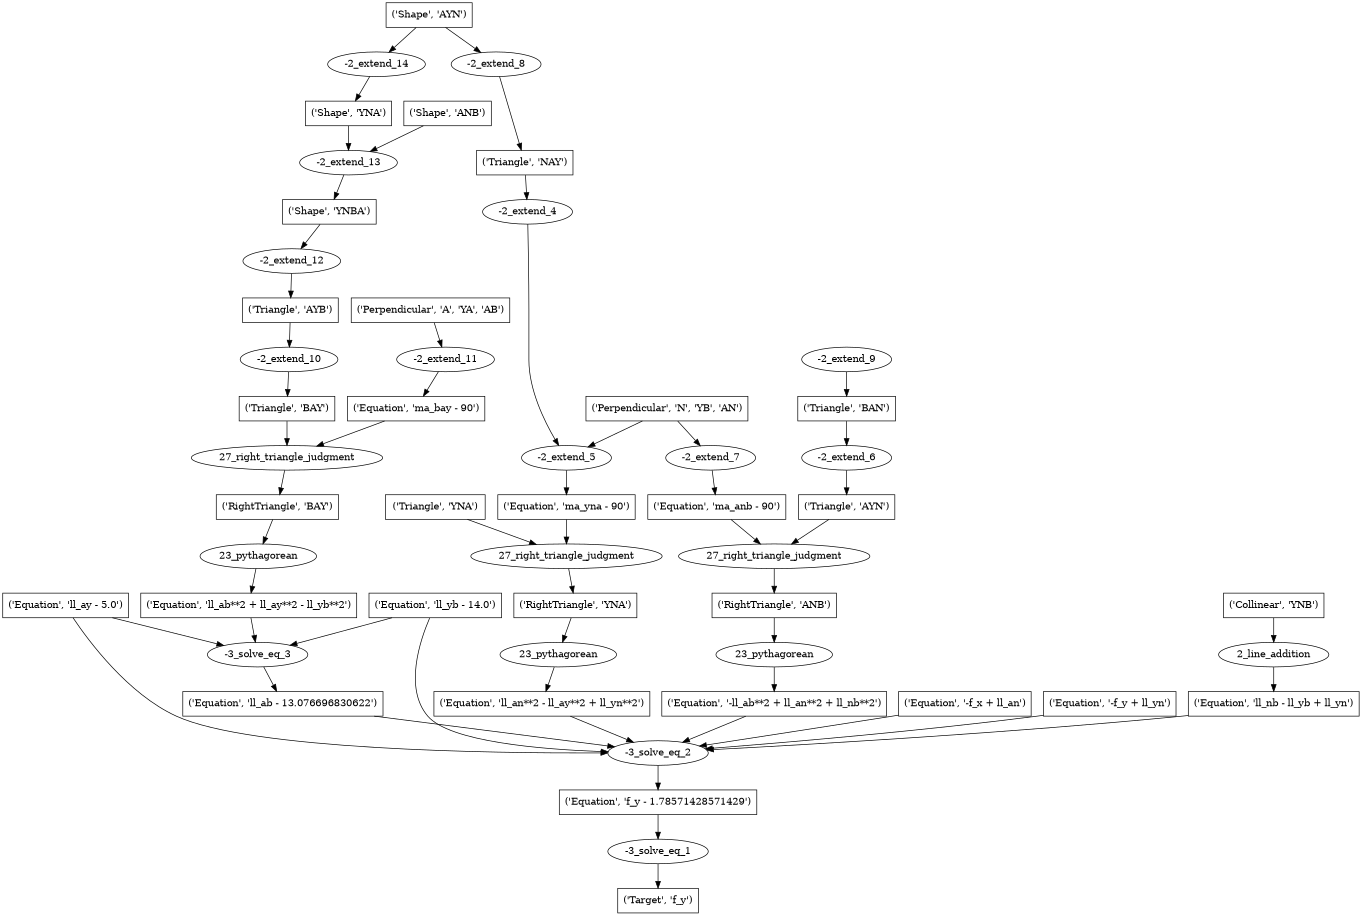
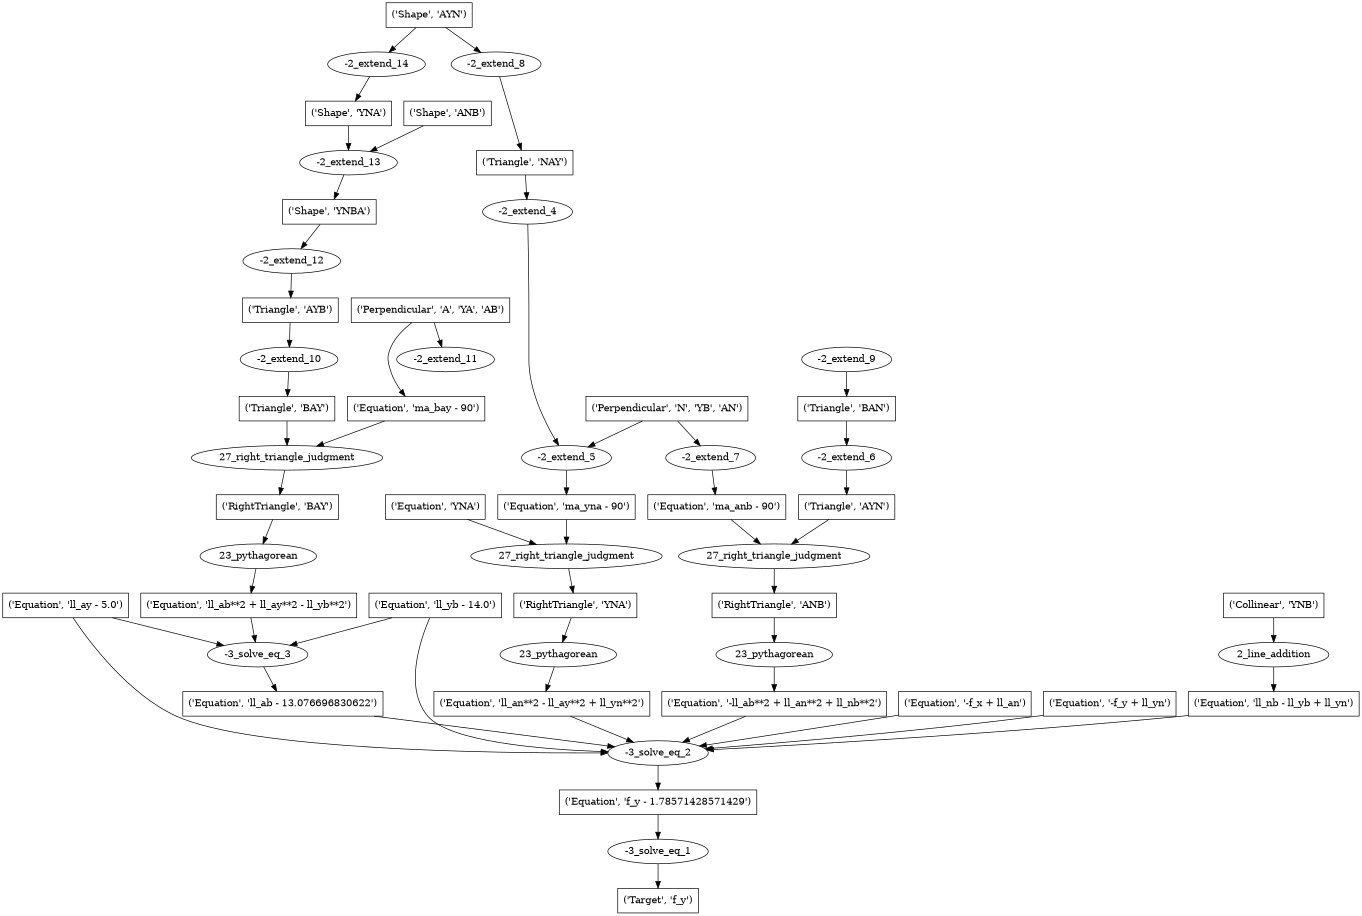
(433, 381) -> (389, 354)
(435, 507) -> (435, 507)
